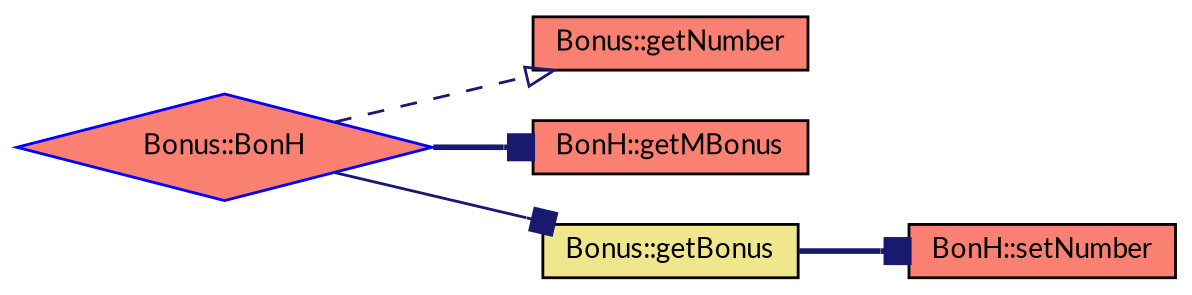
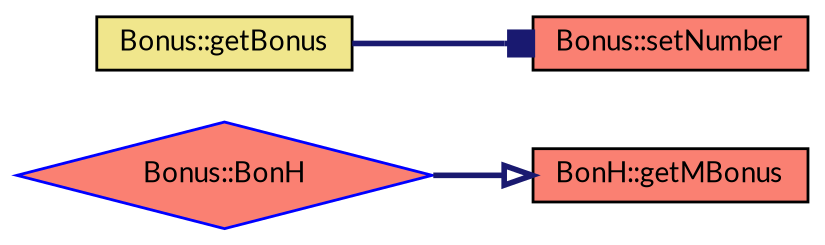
(671, 43) -> none
(468, 147) -> (468, 175)
(431, 195) -> none
(1042, 251) -> (671, 43)
